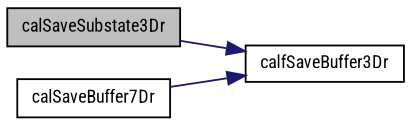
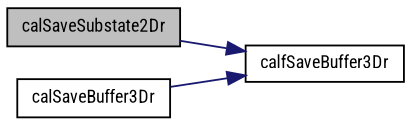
(94, 27) -> (94, 27)
(94, 98) -> (94, 98)
